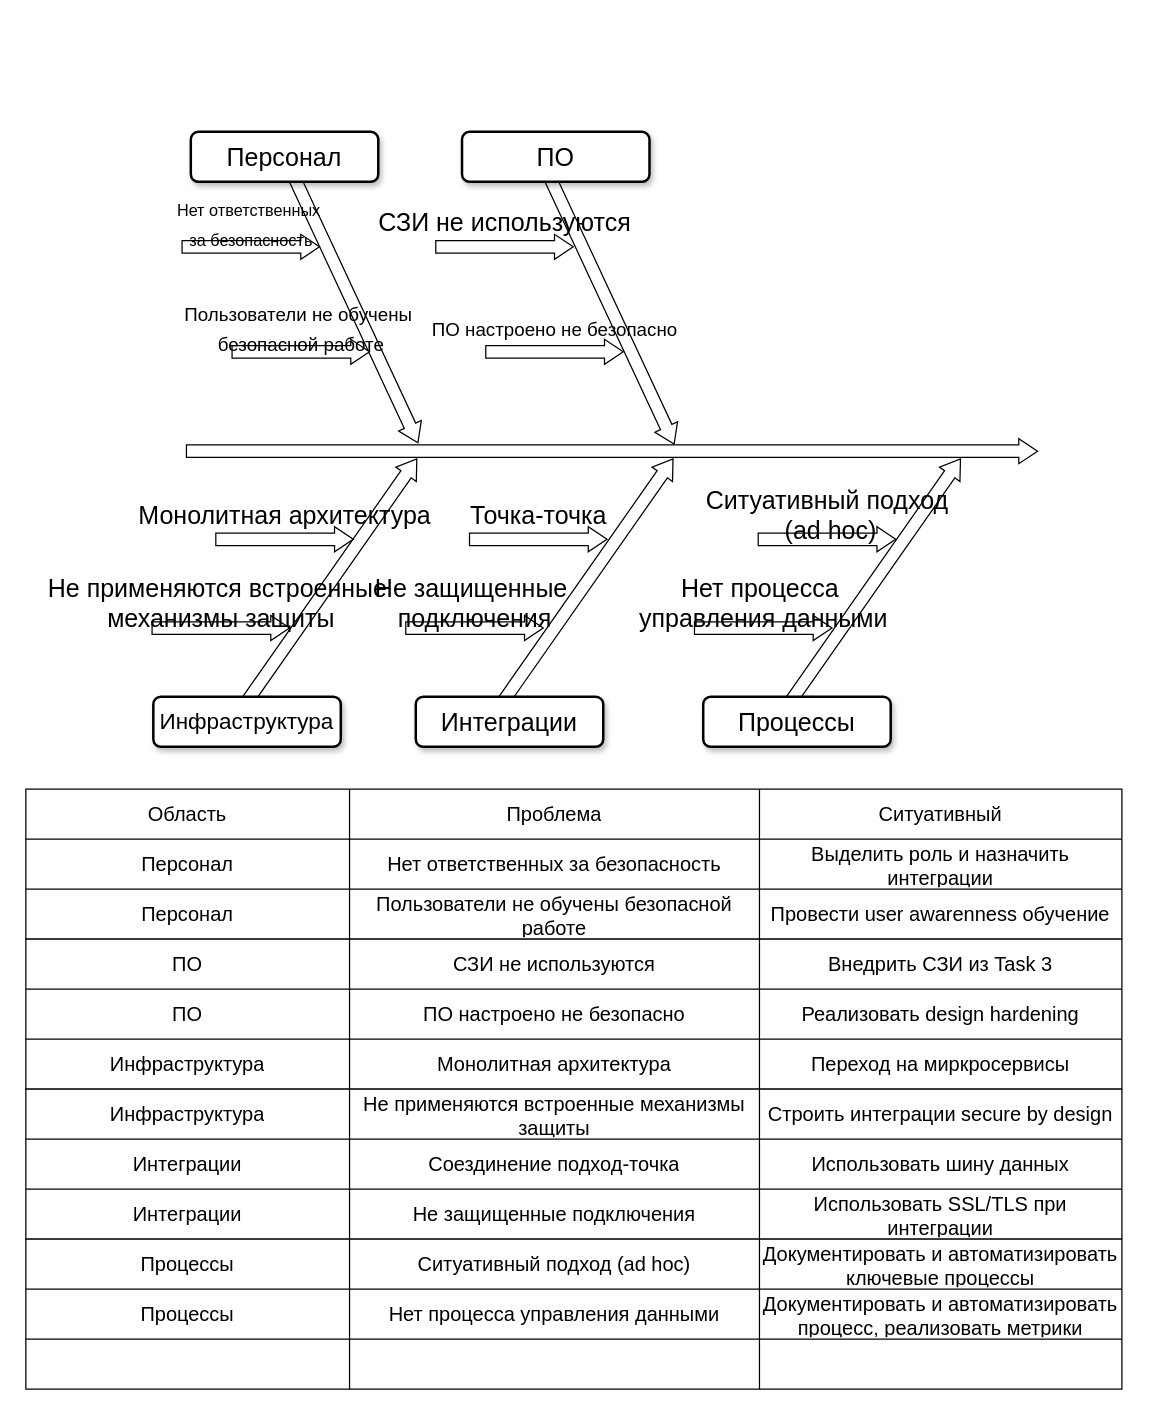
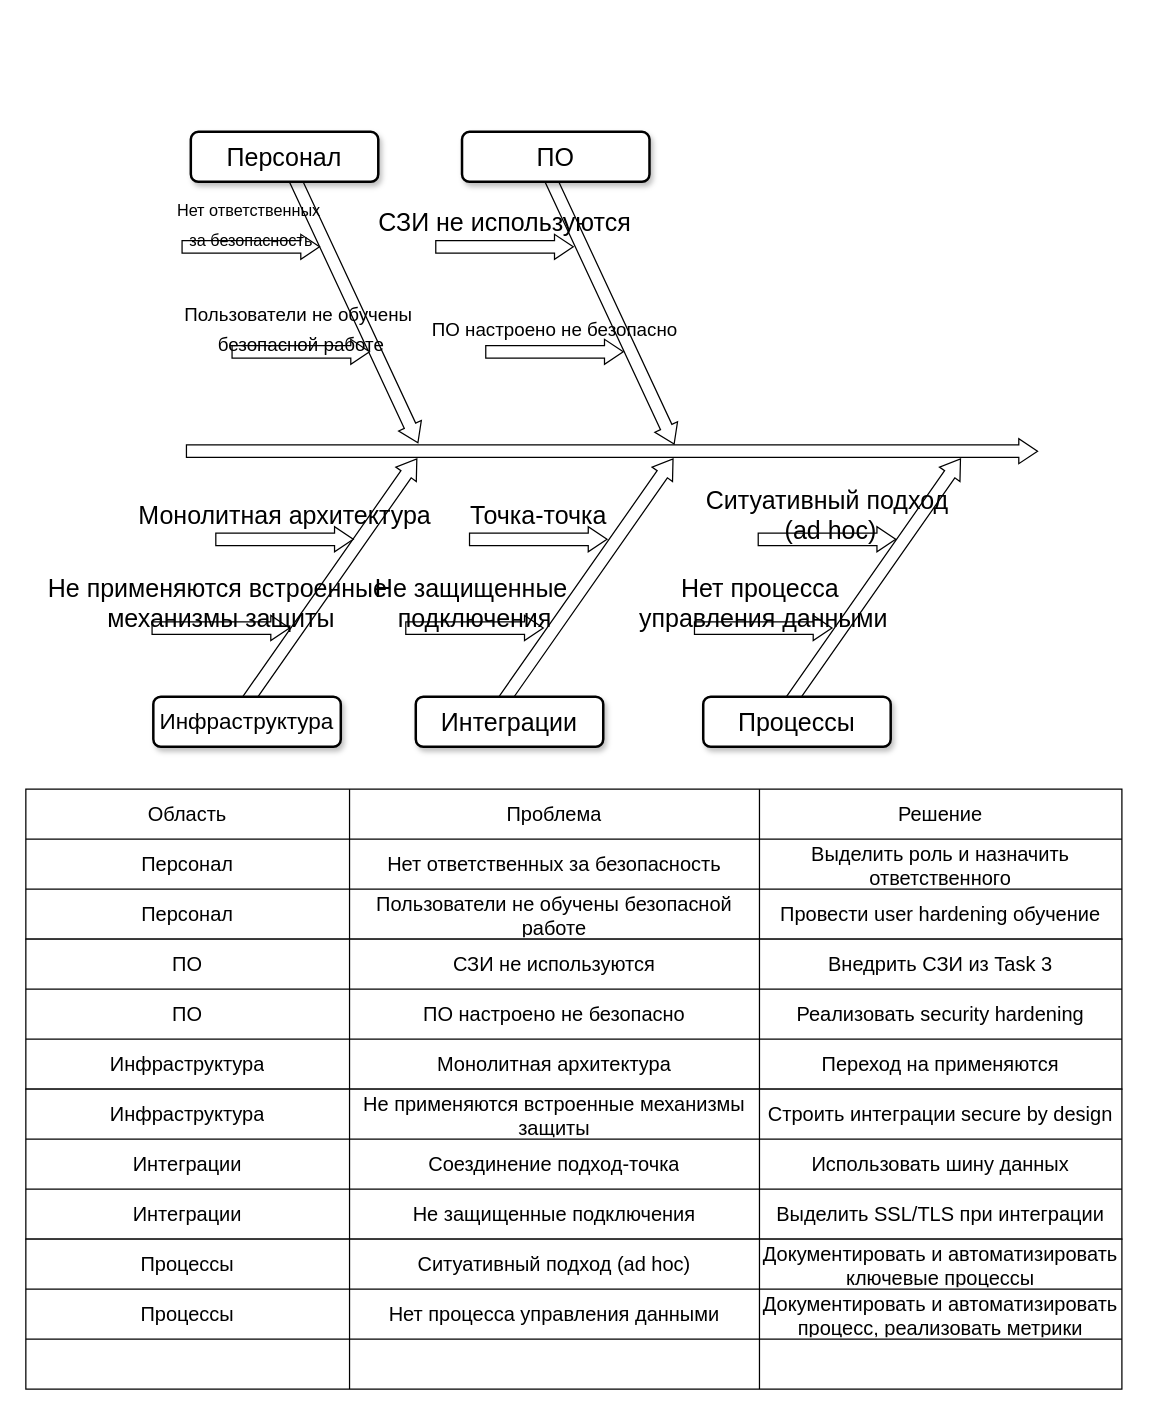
(941, 814) -> (941, 814)
(941, 864) -> (941, 864)
(941, 914) -> (941, 914)
(941, 1014) -> (941, 1014)
(941, 1064) -> (941, 1064)
(941, 1214) -> (941, 1214)
